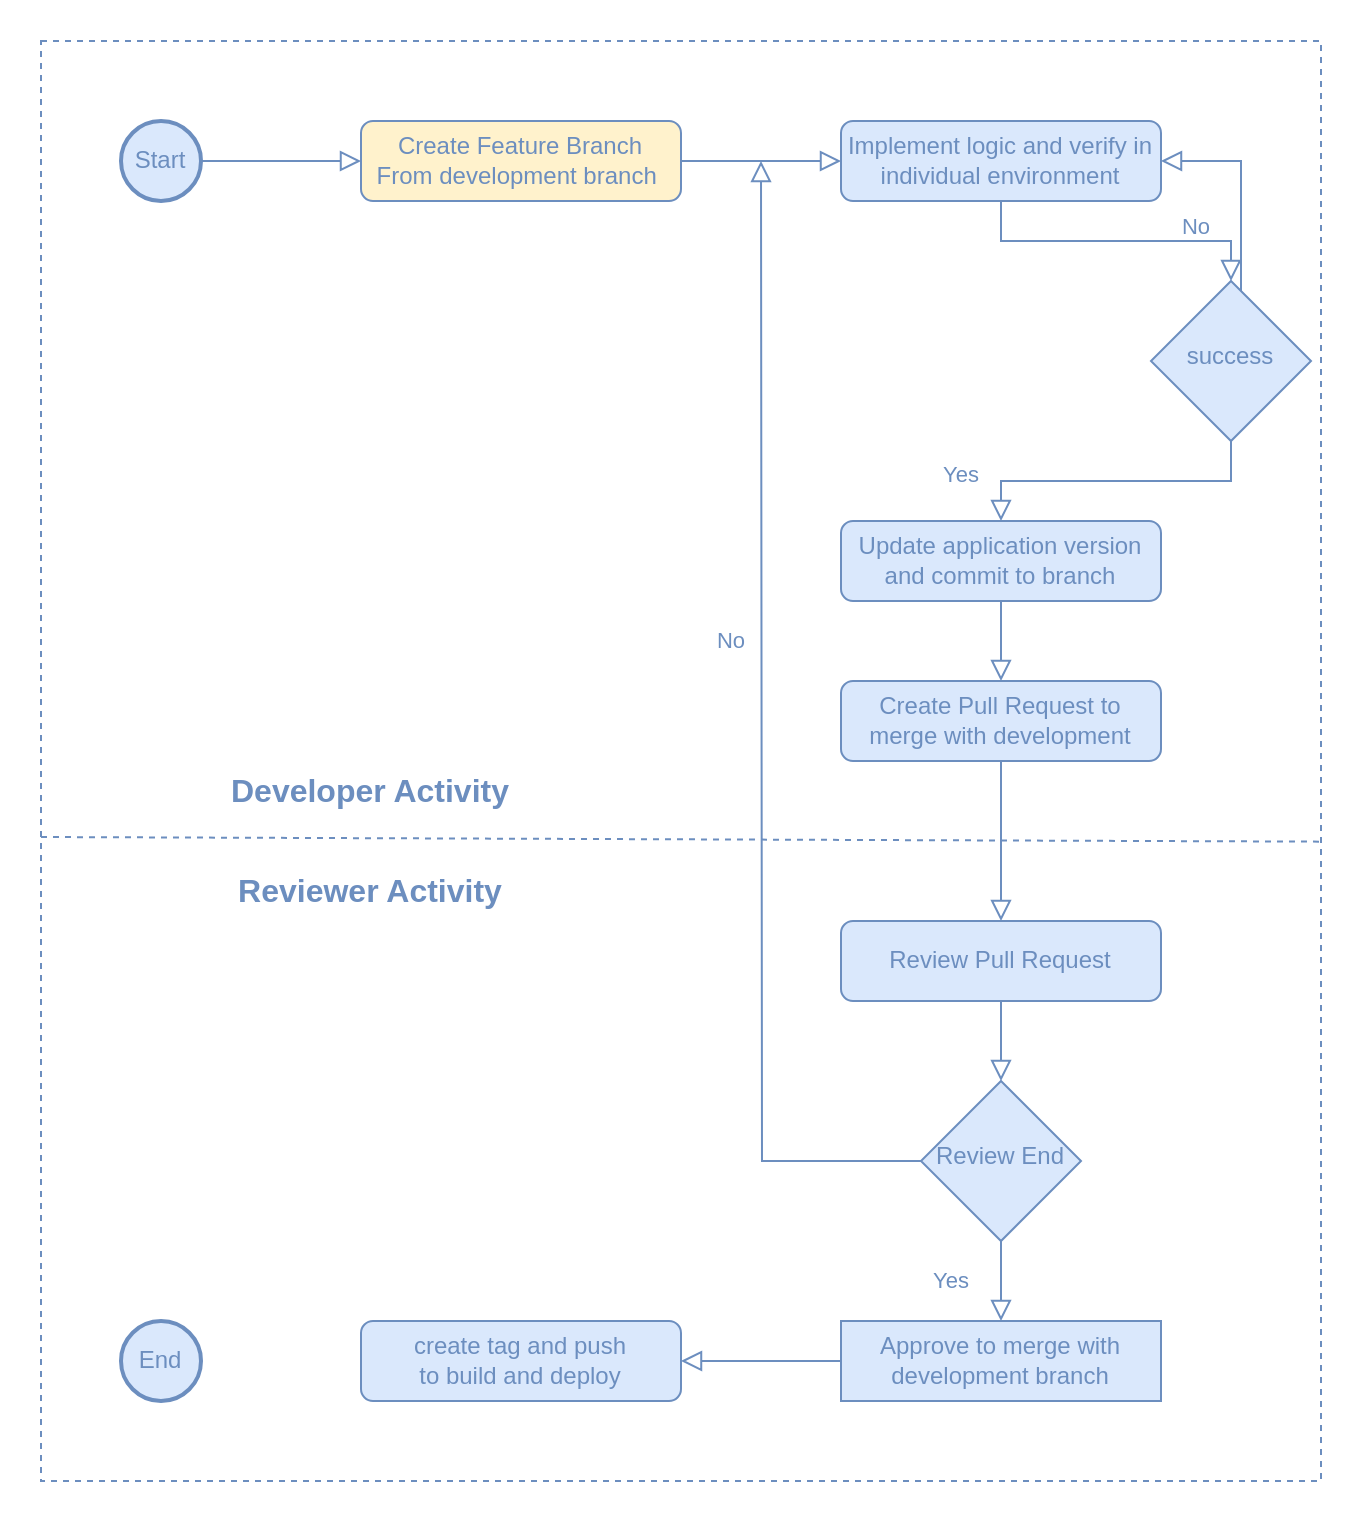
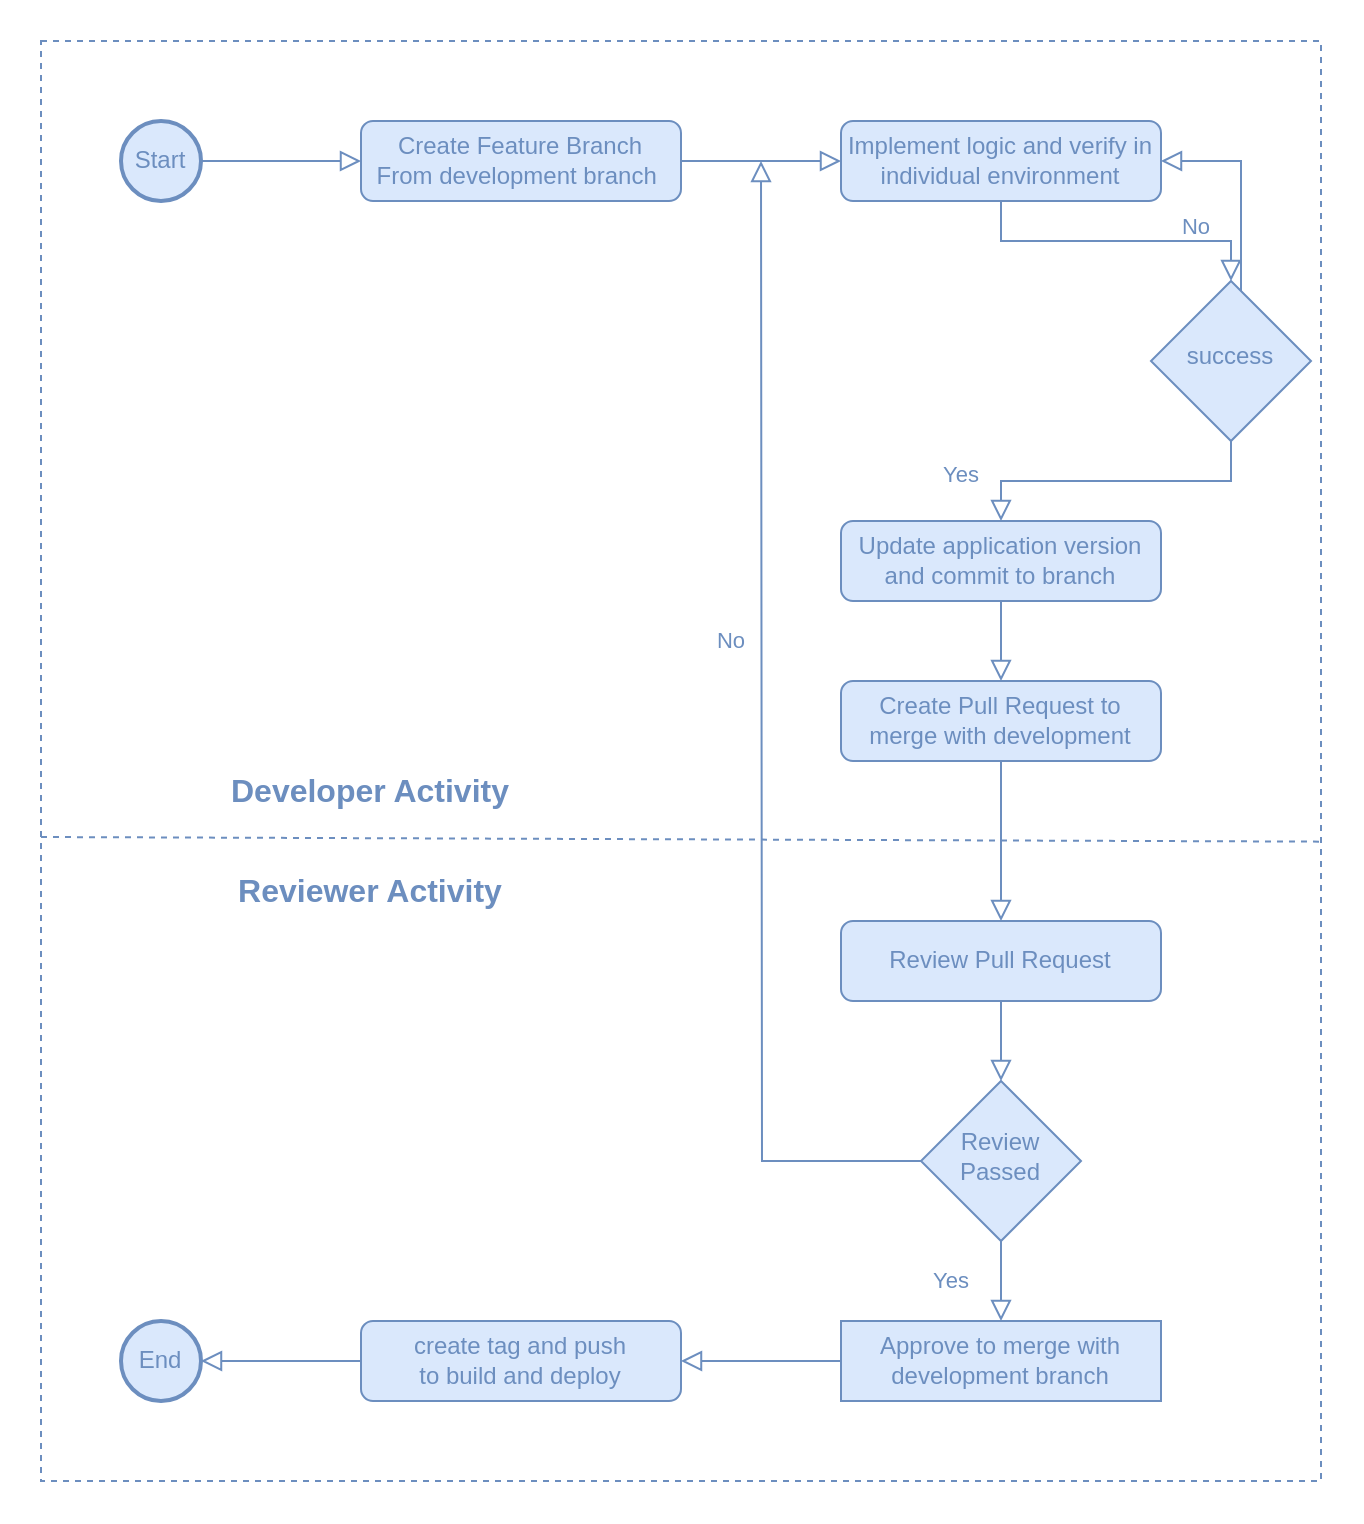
(521, 161) -> (521, 161)
(1001, 1157) -> (1001, 1157)
none -> (292, 1361)
